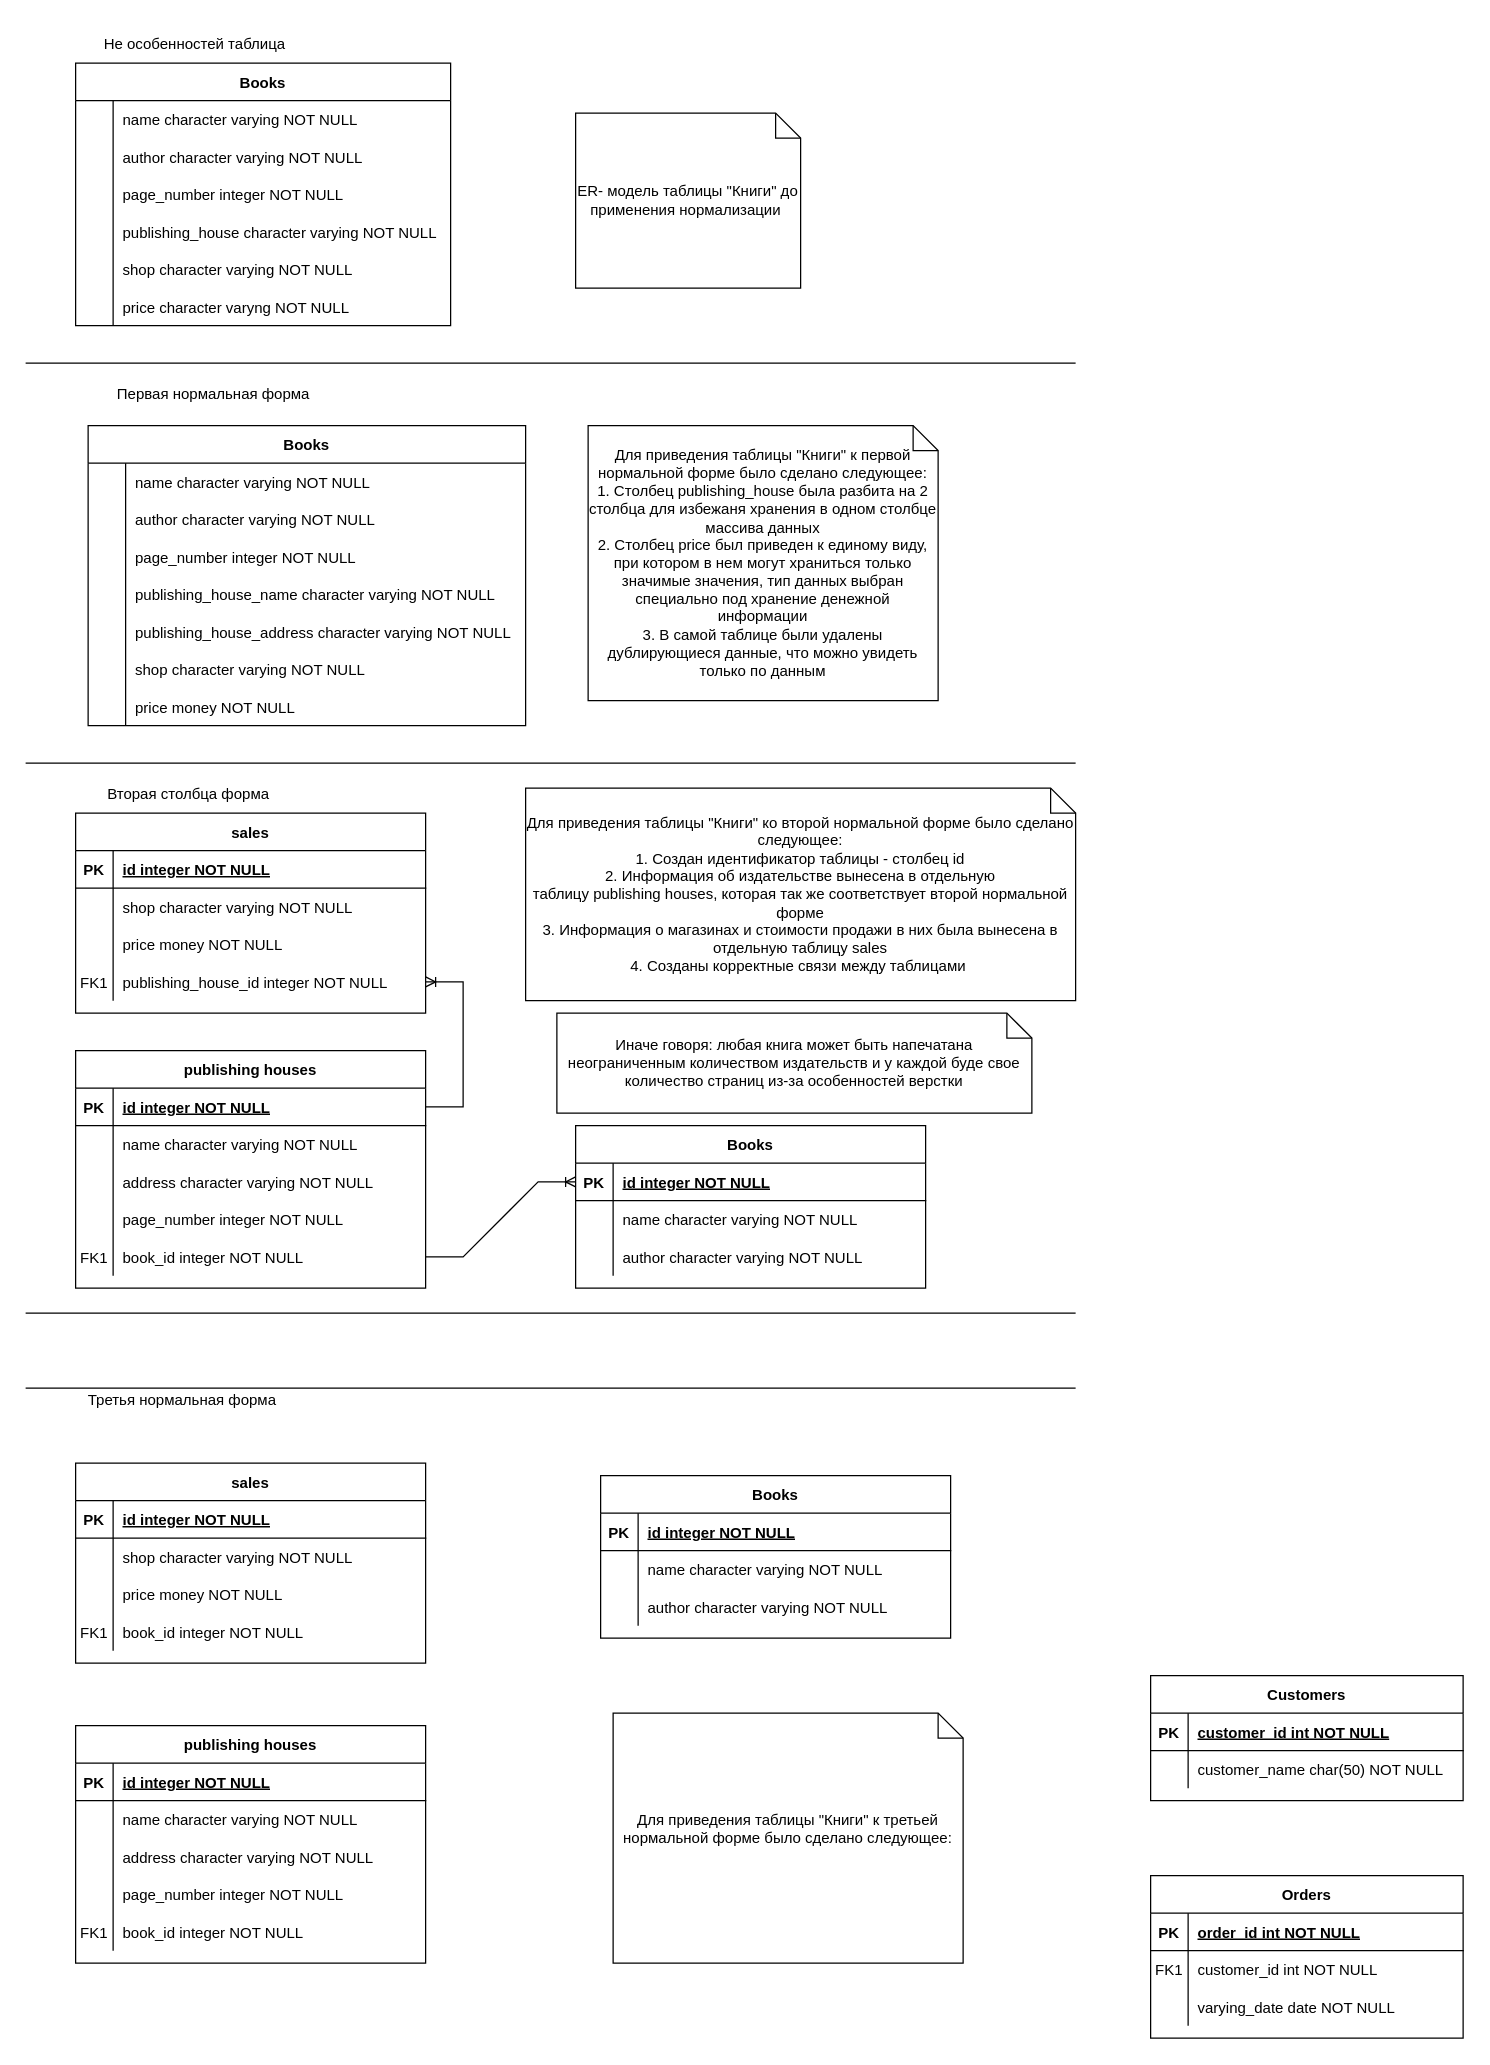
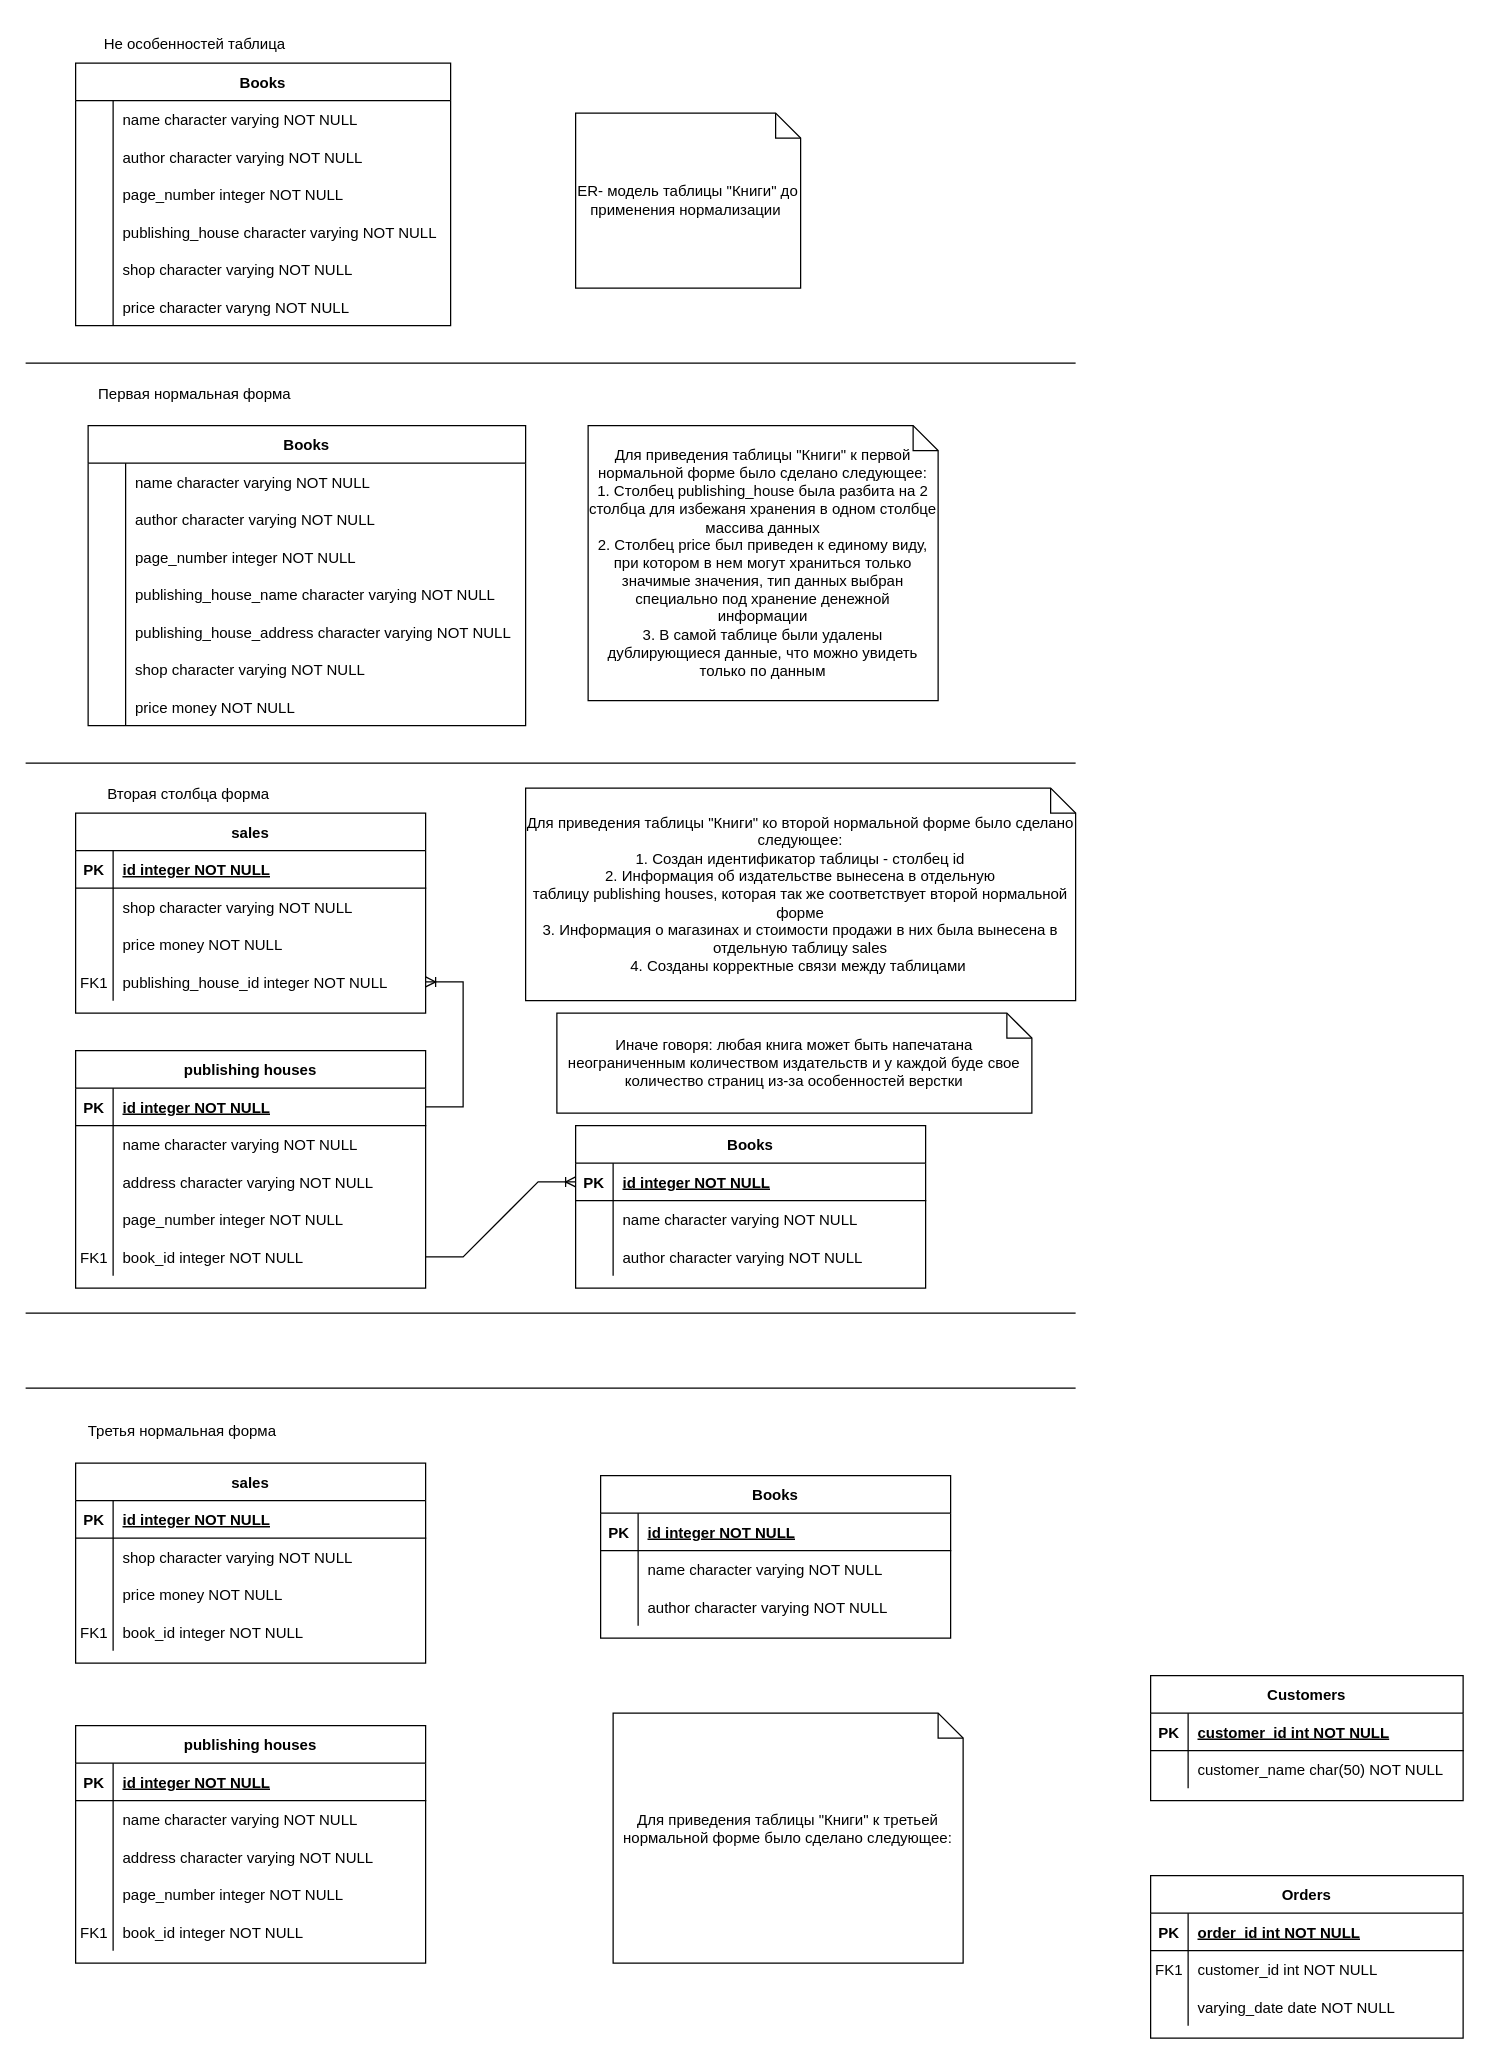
(213, 394) -> (194, 394)
(182, 1401) -> (182, 1432)
